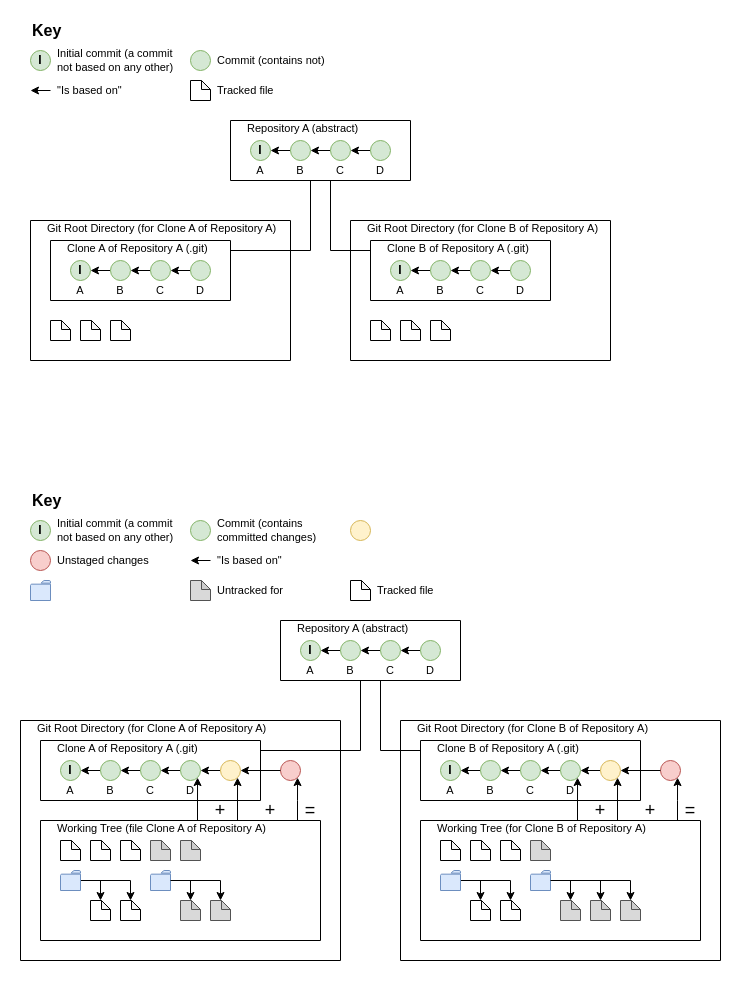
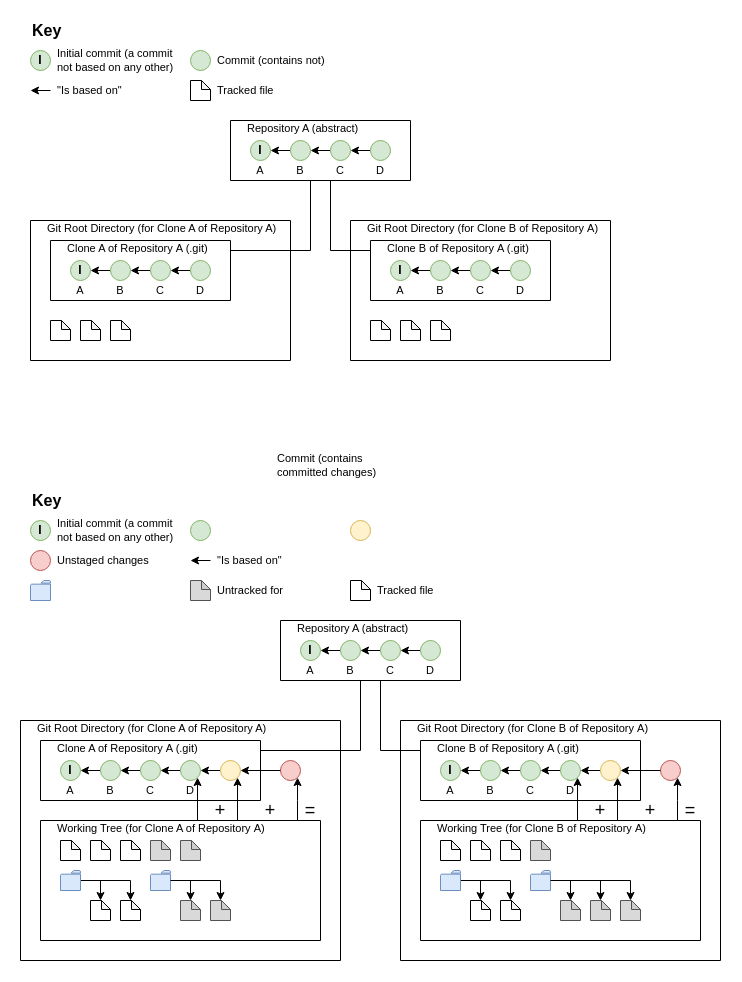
(281, 531) -> (341, 466)
(174, 828) -> (173, 828)
